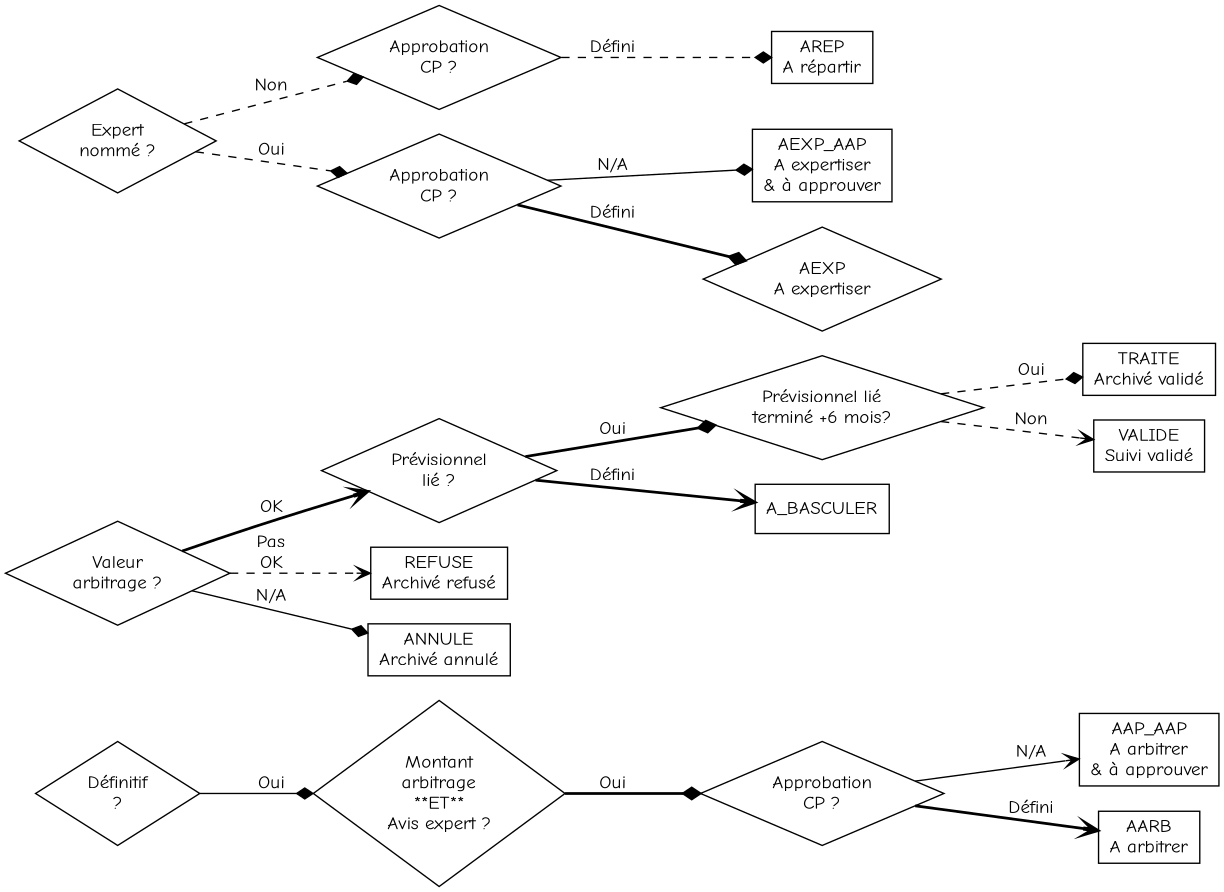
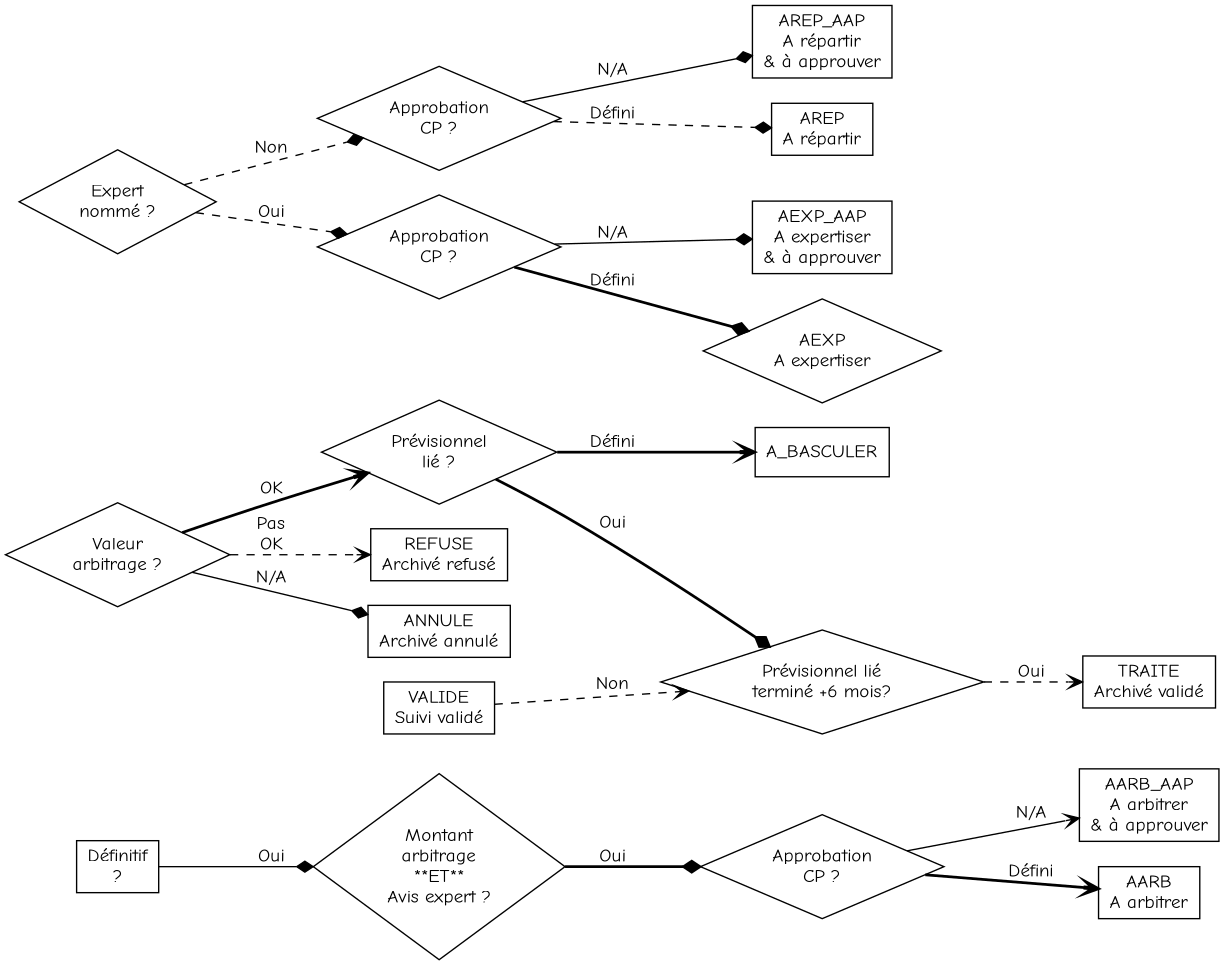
none -> (822, 42)
(1003, 386) -> (1026, 682)
(1011, 430) -> (585, 698)
(1149, 750) -> (1149, 805)
(118, 793) -> (118, 867)
